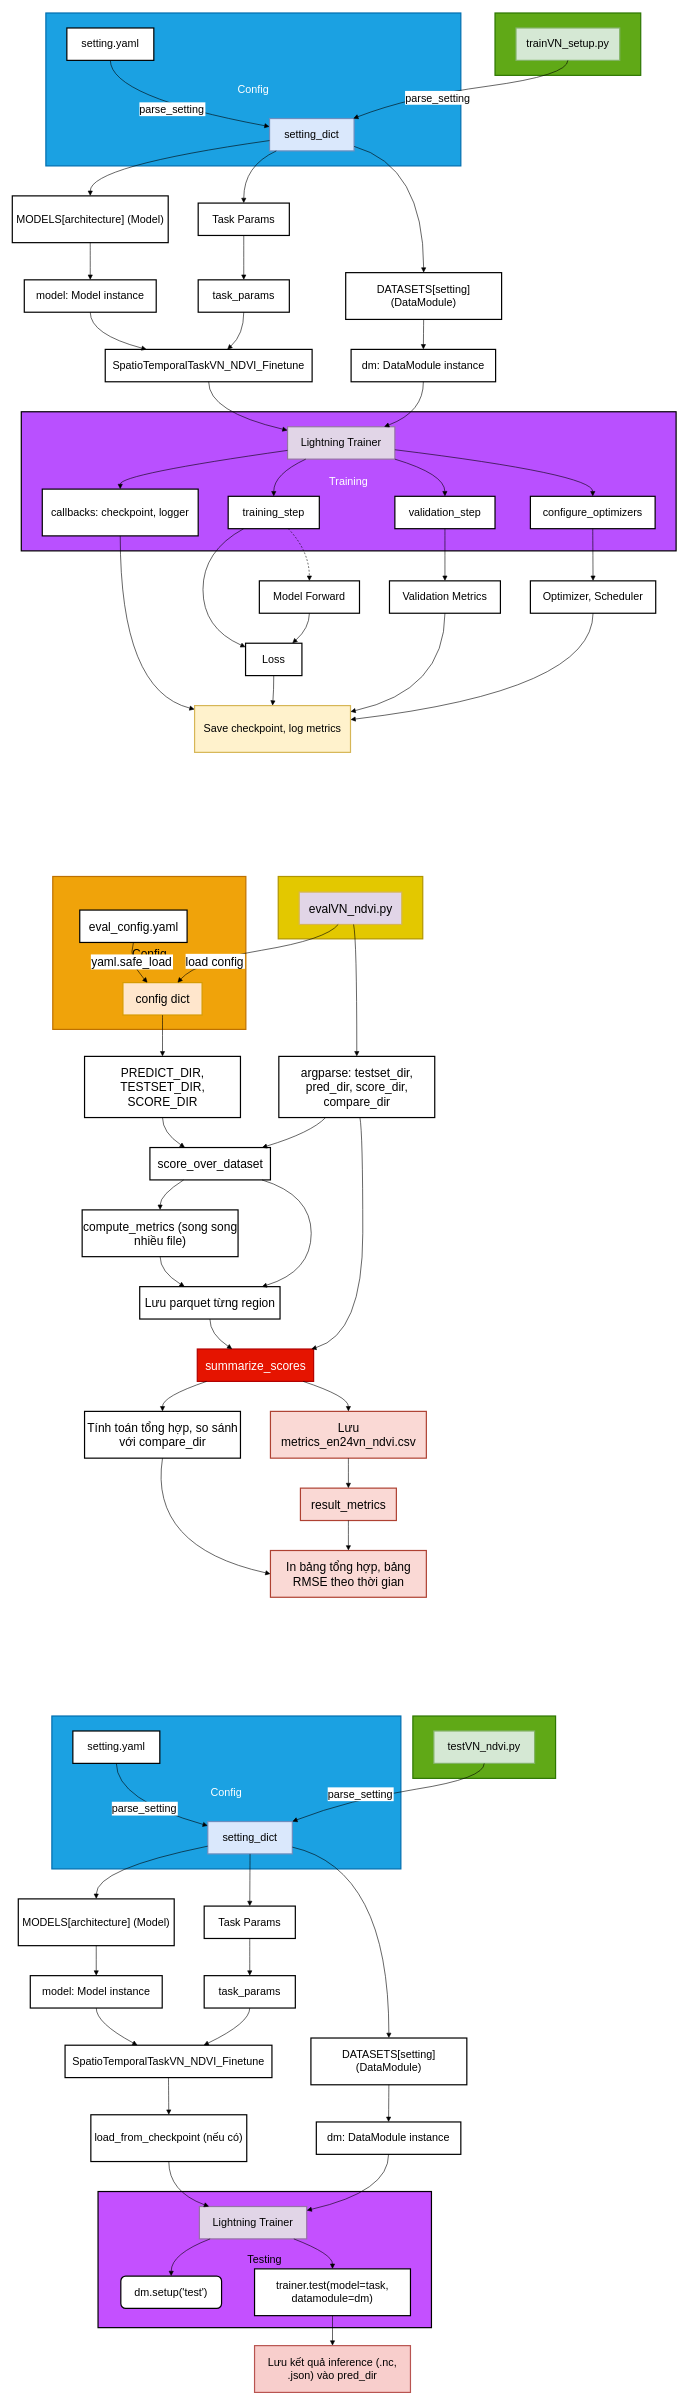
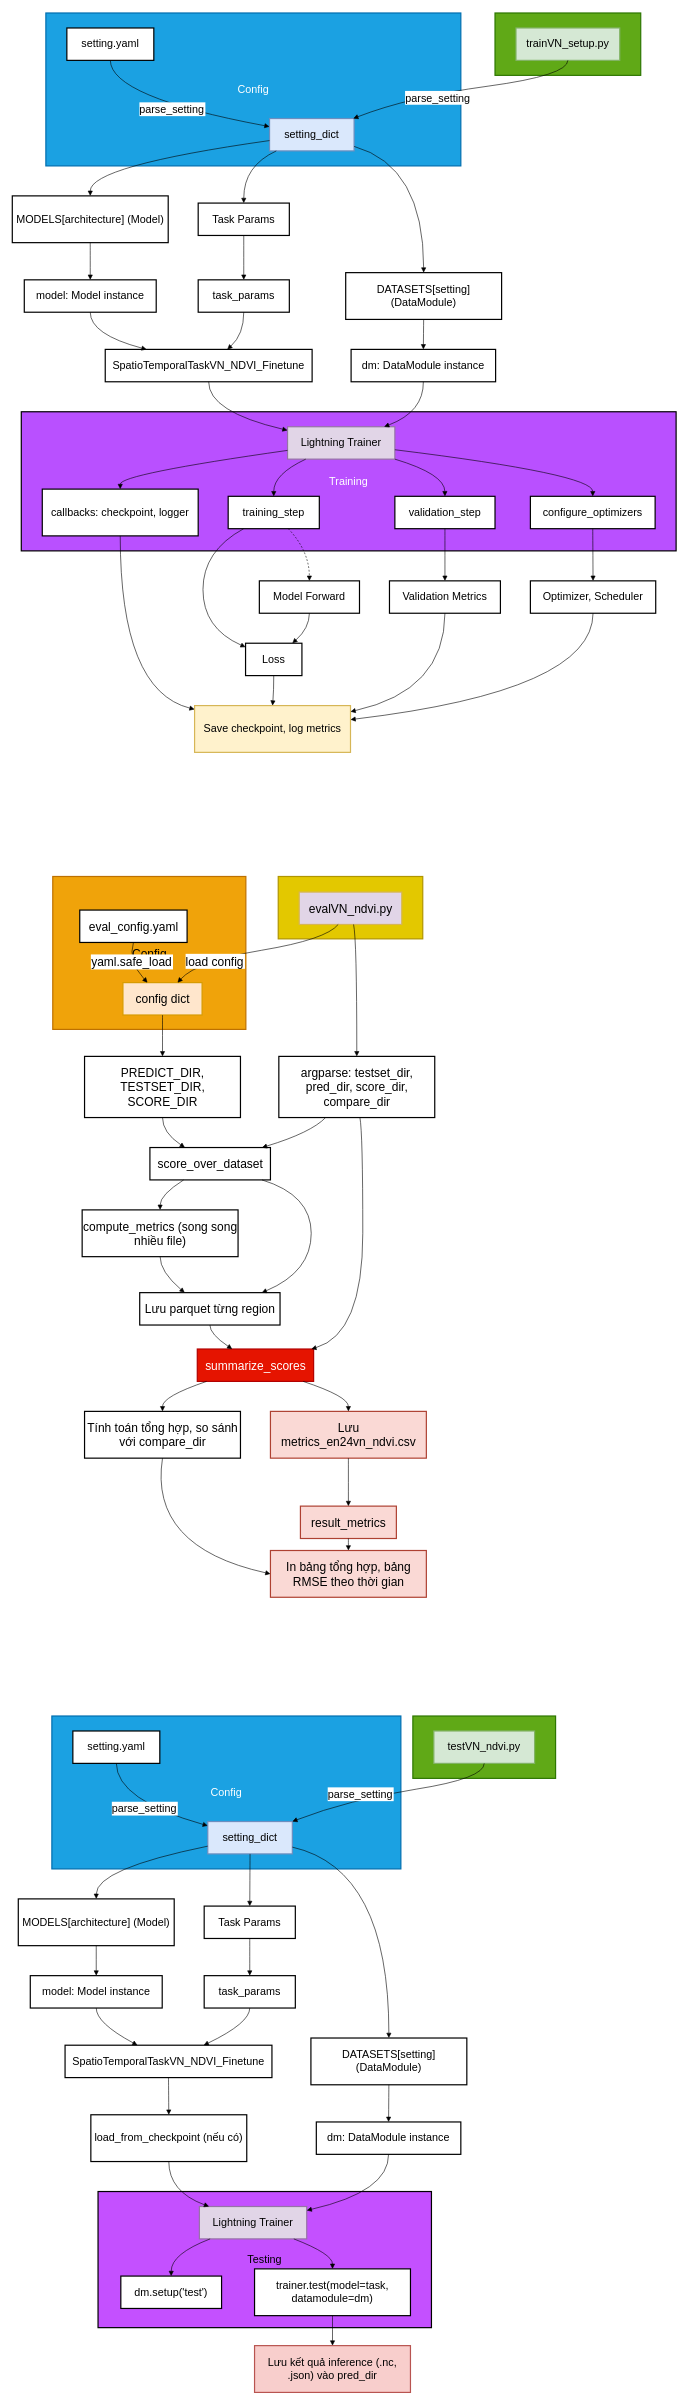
(210, 1303) -> (210, 1309)
(349, 1505) -> (349, 1523)
(171, 2293) -> (171, 2293)
